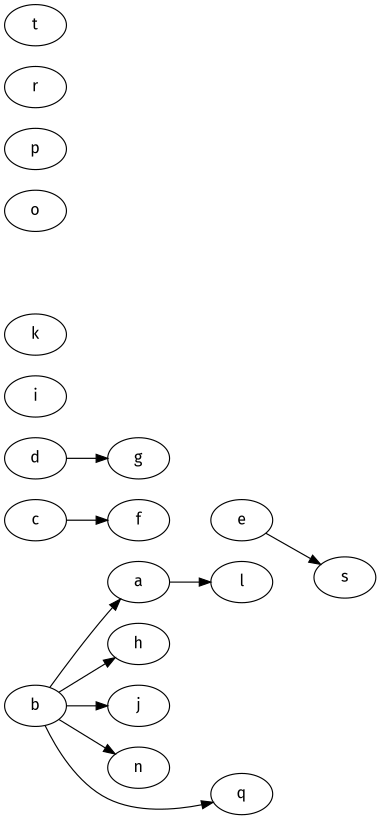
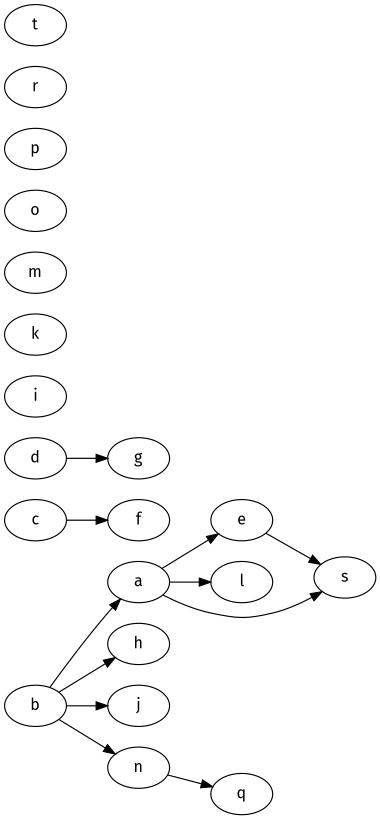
none -> (36, 273)
none -> (185, 554)
none -> (237, 617)
(107, 798) -> (185, 779)
